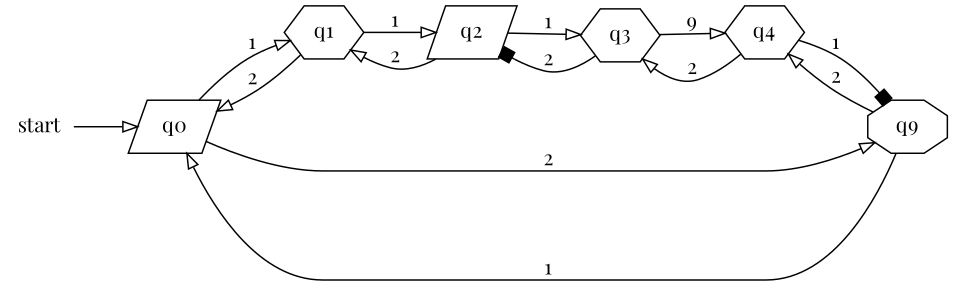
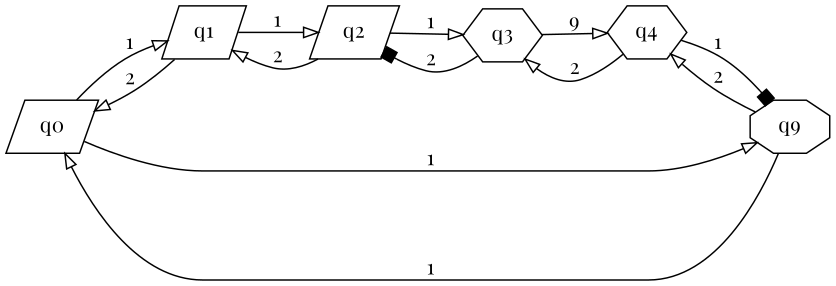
(324, 32) -> (204, 32)
(40, 127) -> none
(549, 160) -> (431, 160)
